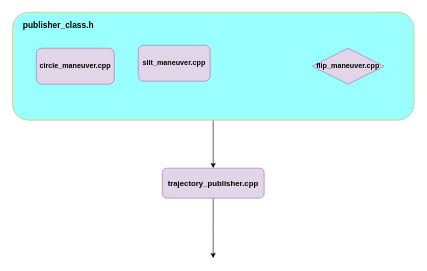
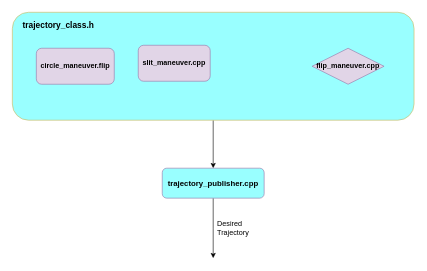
(59, 26) -> (59, 26)
(75, 66) -> (75, 66)
(213, 183) -> (213, 183)
none -> (237, 228)
